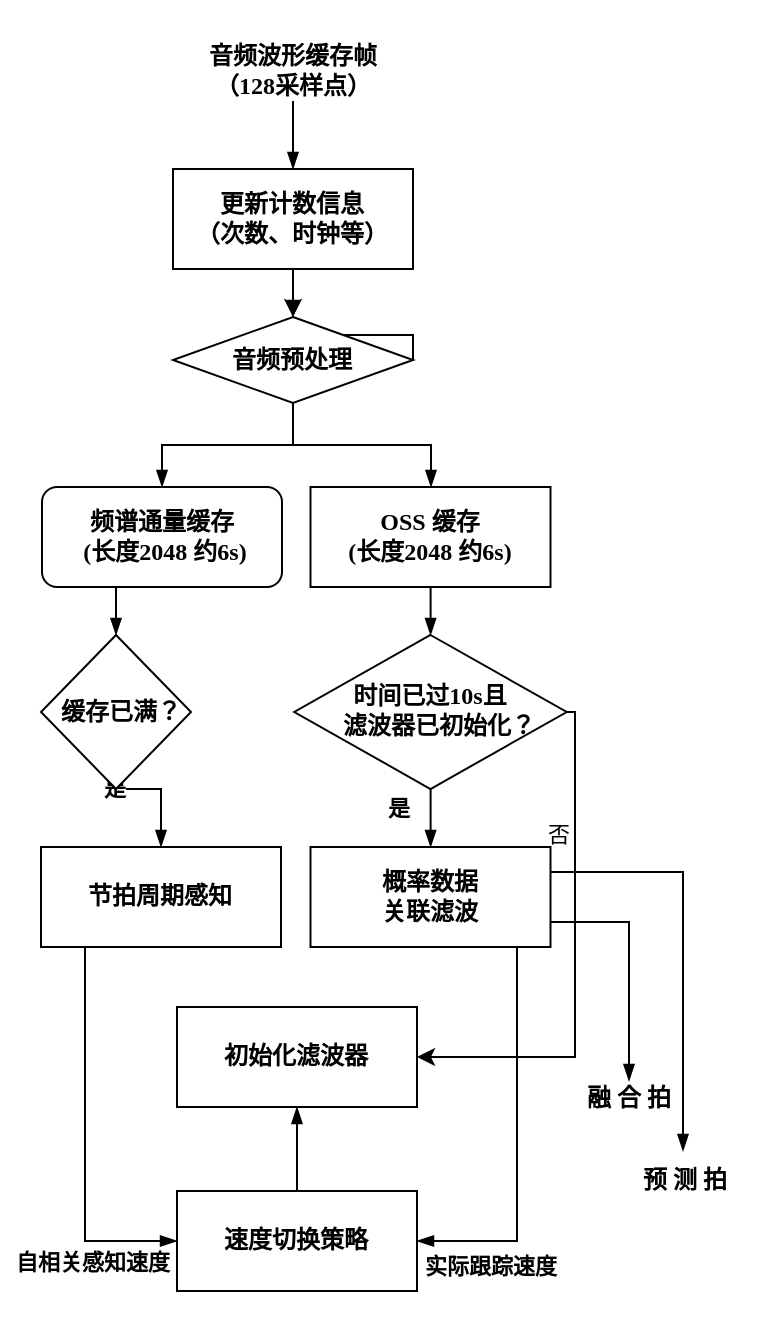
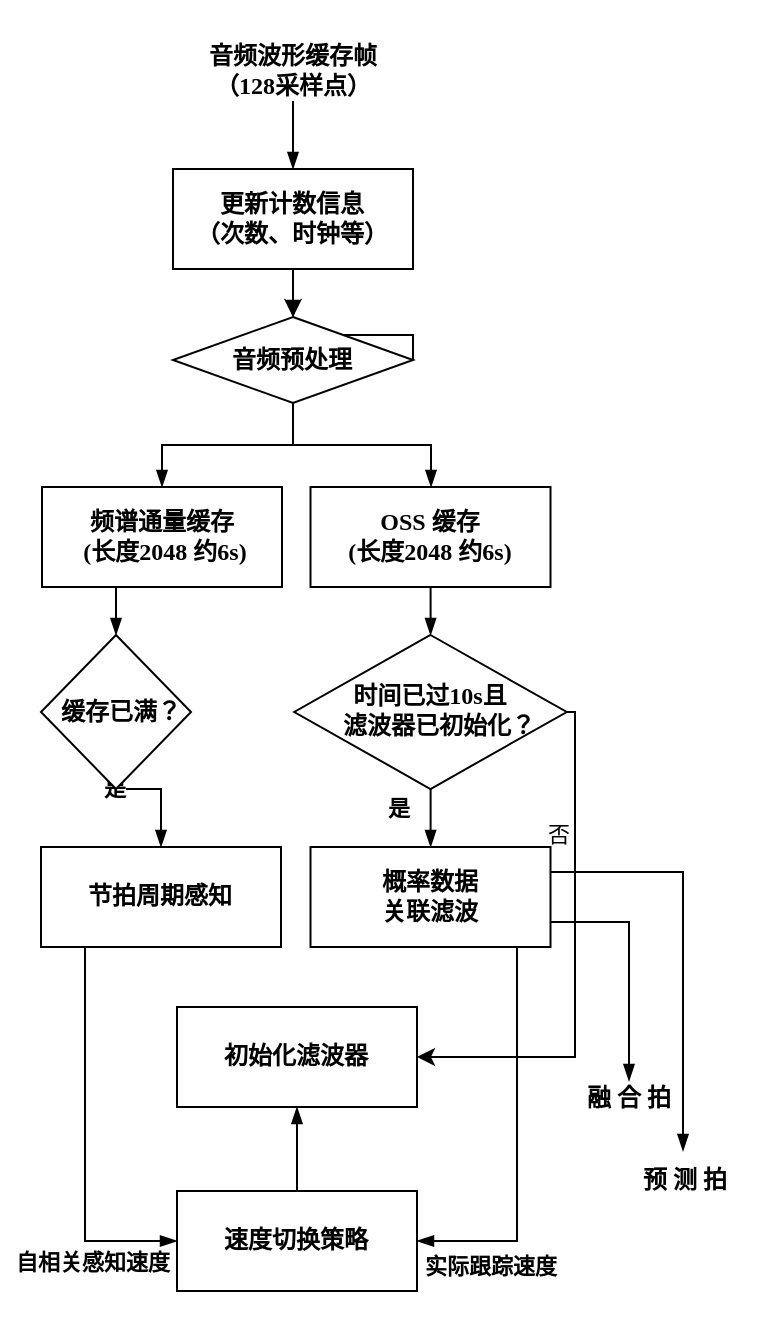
(162, 537) -> (162, 537)
